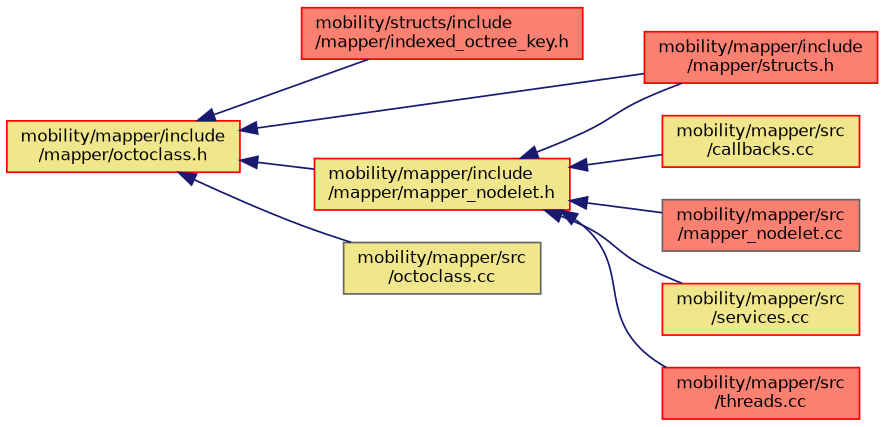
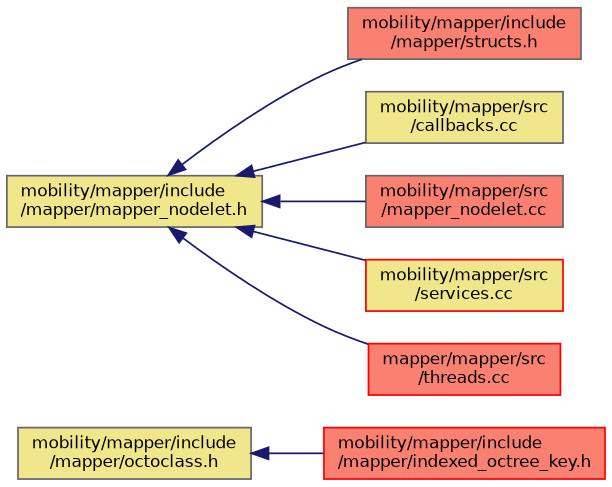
(442, 33) -> (464, 453)
(761, 57) -> (464, 33)
(451, 101) -> none
(761, 141) -> (464, 117)
(123, 147) -> (135, 453)
(286, 166) -> none
(442, 184) -> (135, 201)
(442, 268) -> none
(761, 393) -> (464, 369)
